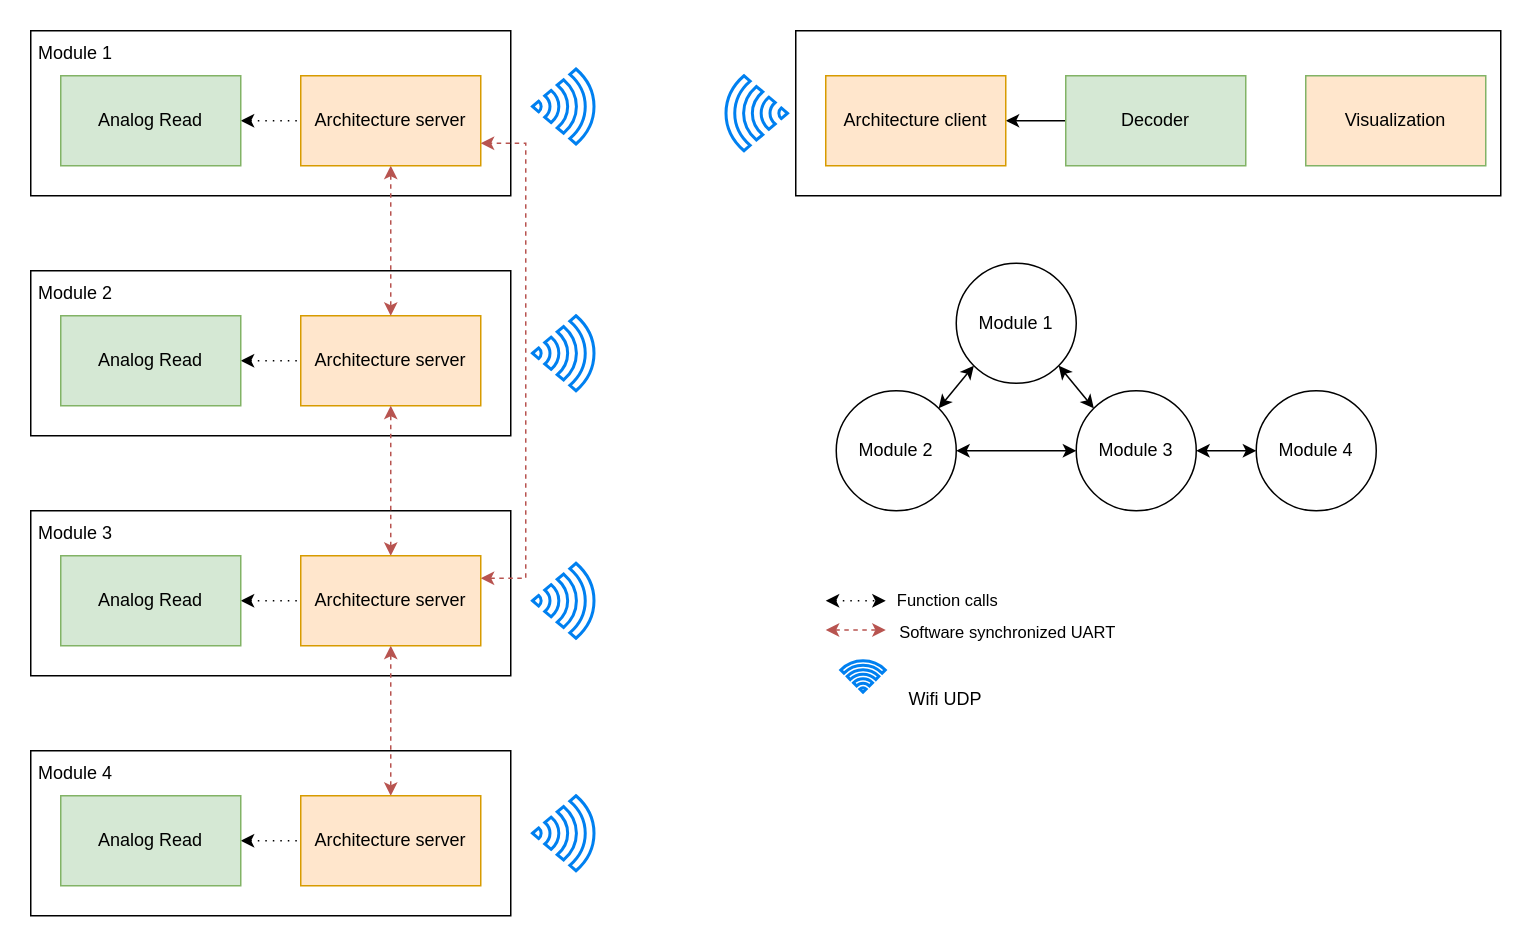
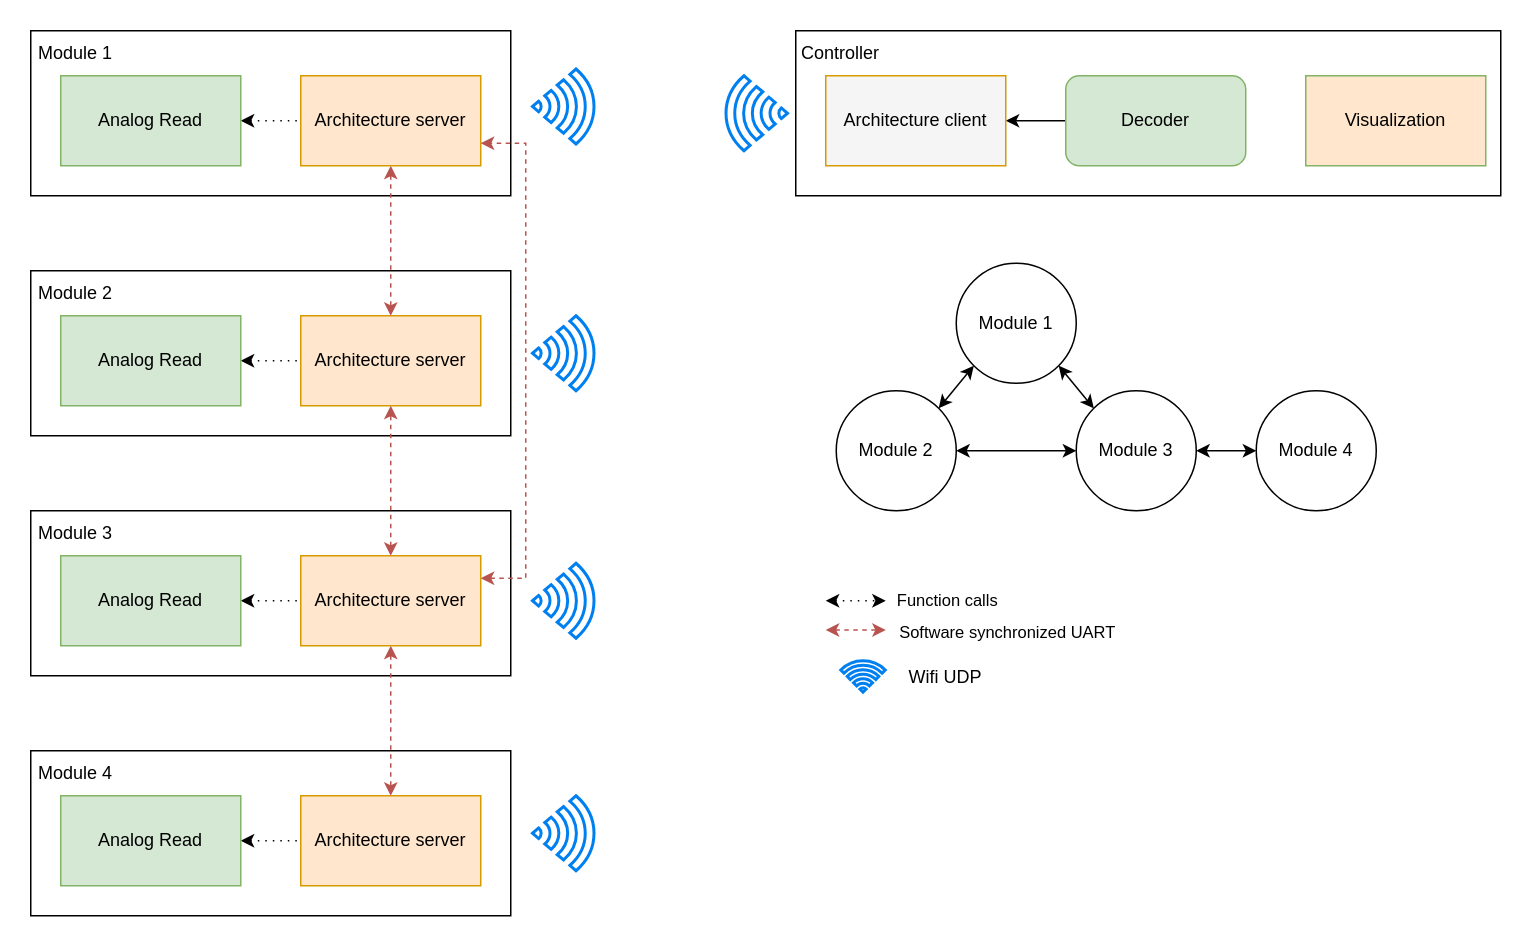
none -> (841, 53)
(916, 121) -> (916, 121)
(1156, 121) -> (1156, 121)
(946, 699) -> (946, 677)
